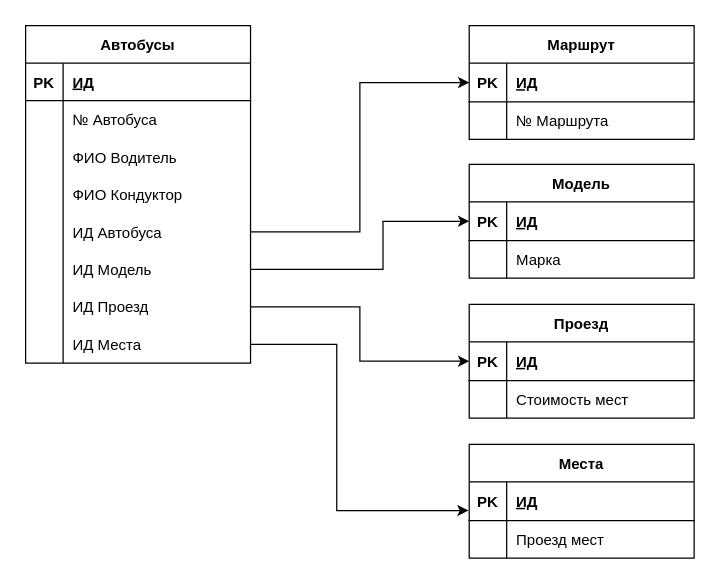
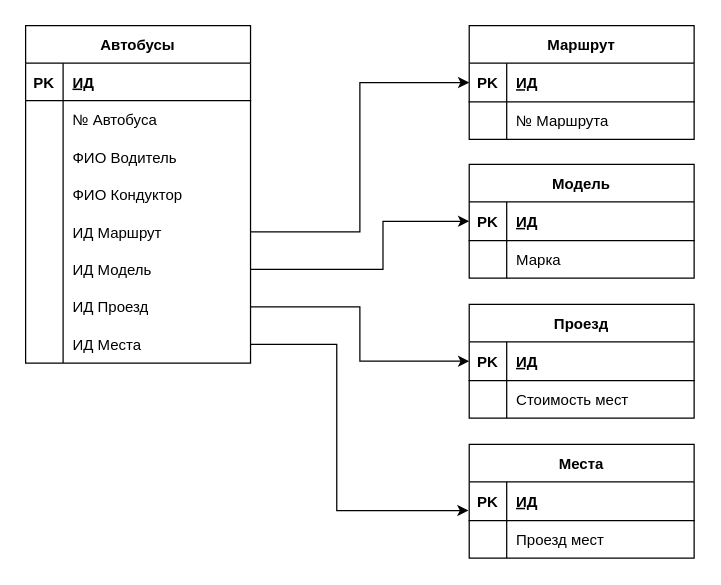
(117, 233) -> (113, 233)
